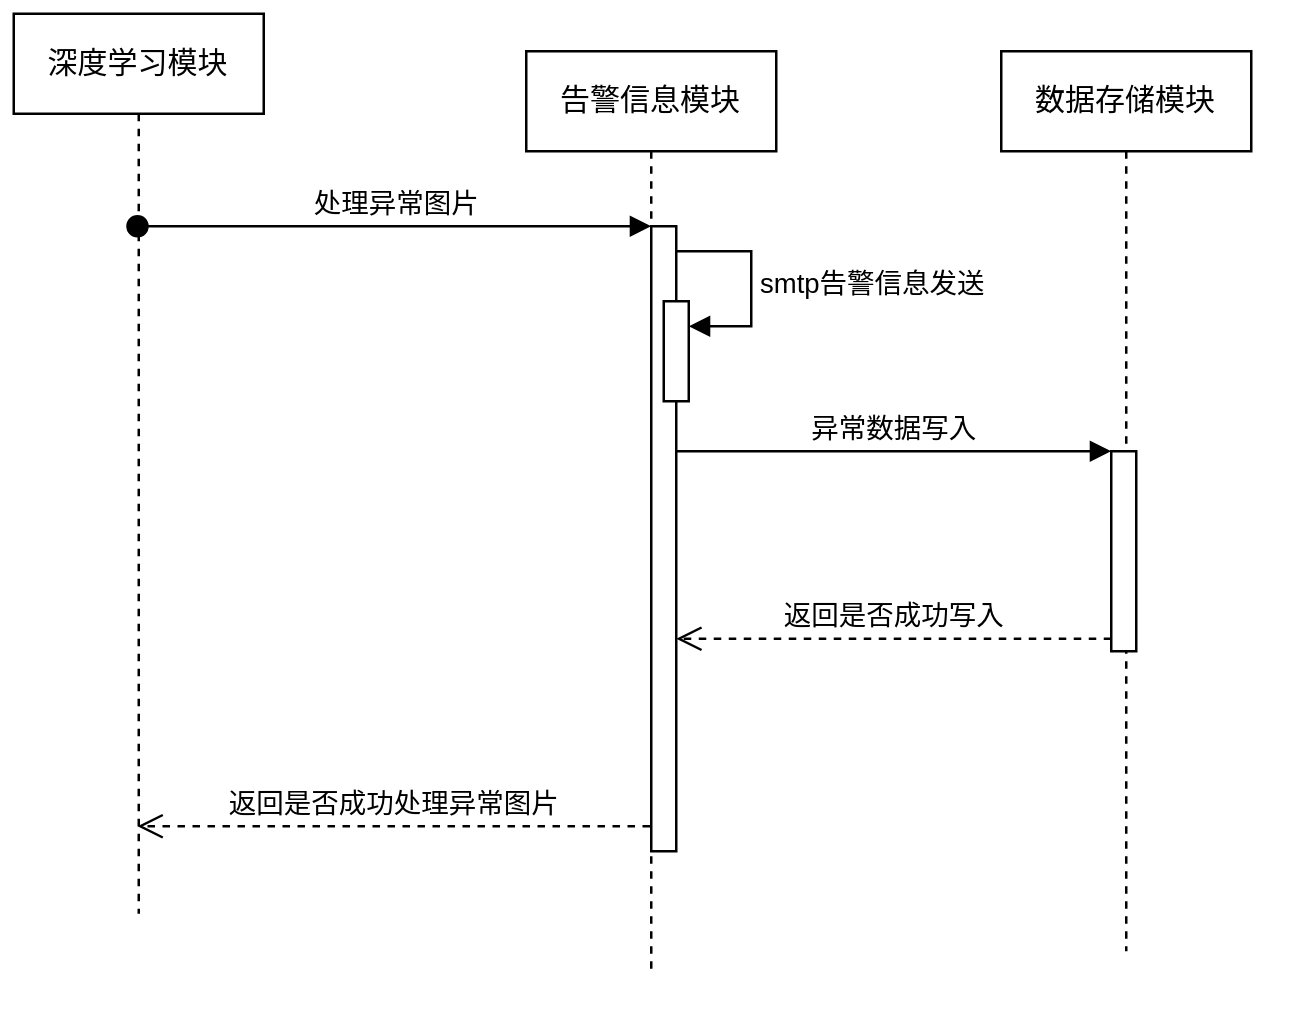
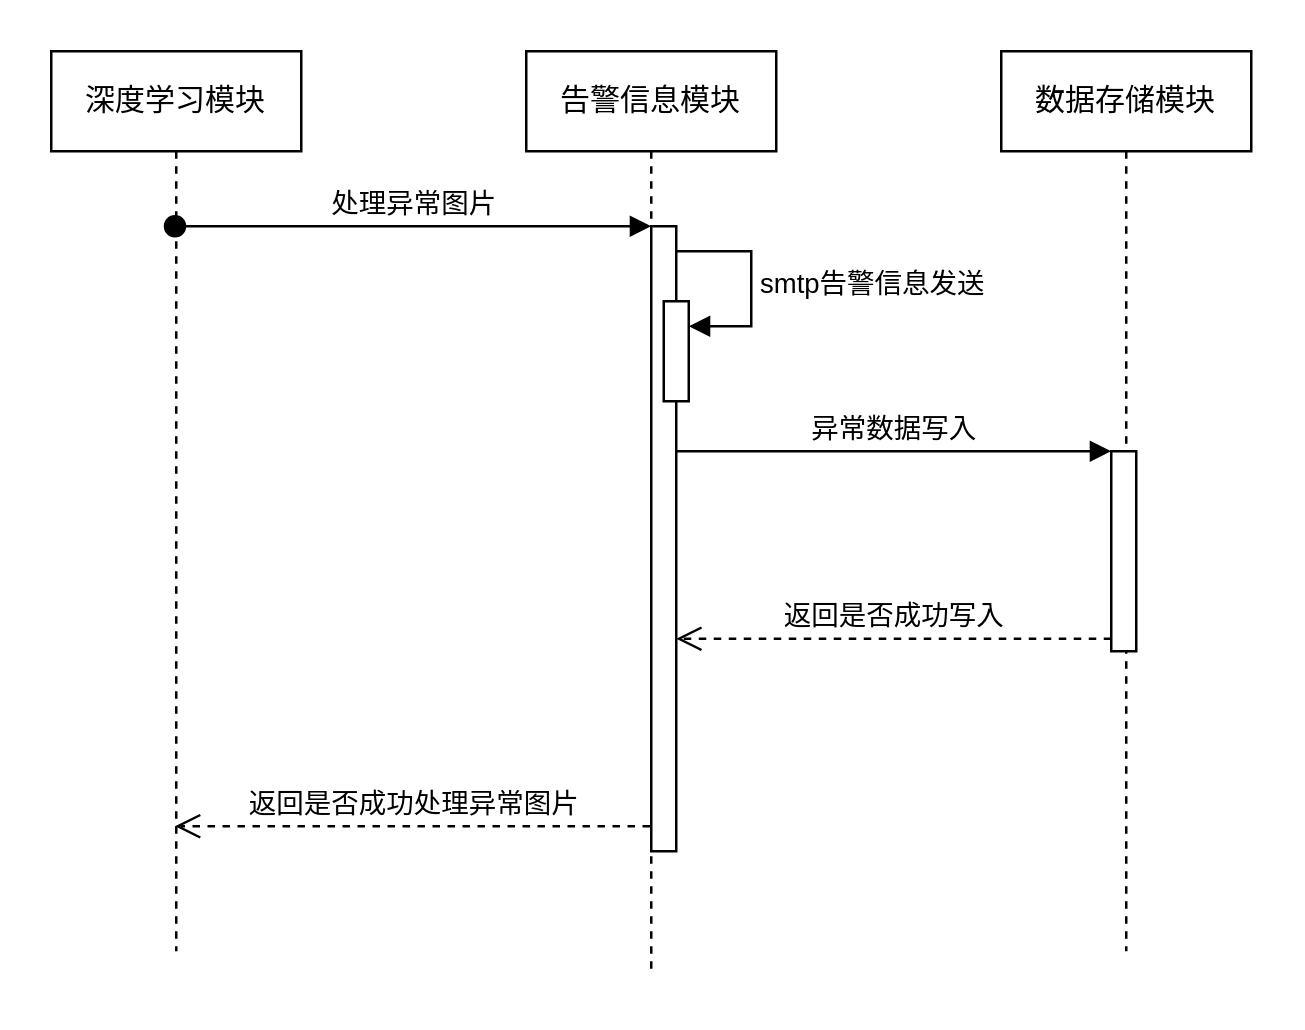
(139, 464) -> (176, 501)
